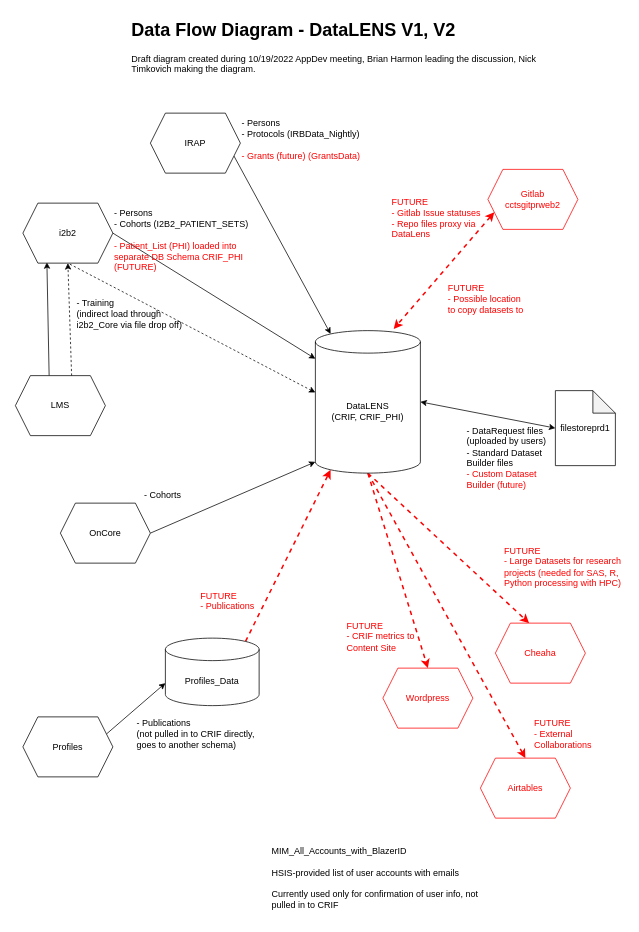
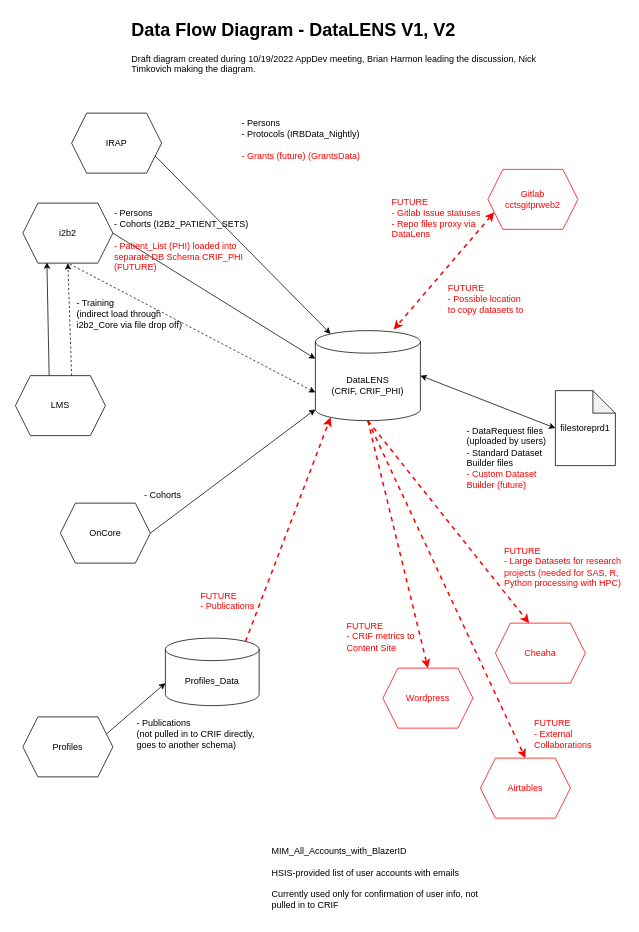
(195, 143) -> (117, 143)
(368, 402) -> (368, 375)
